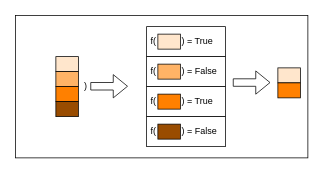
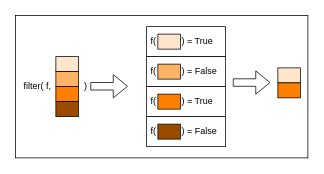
none -> (38, 87)
